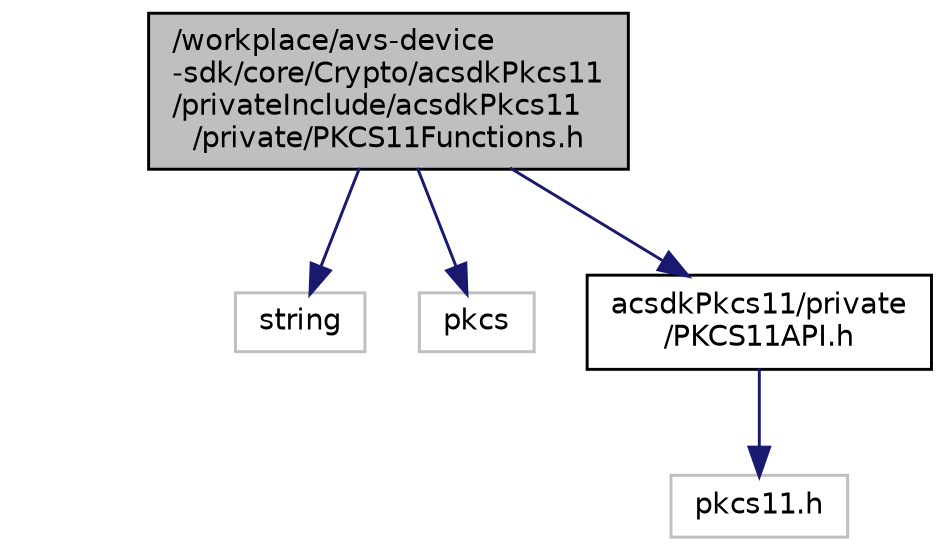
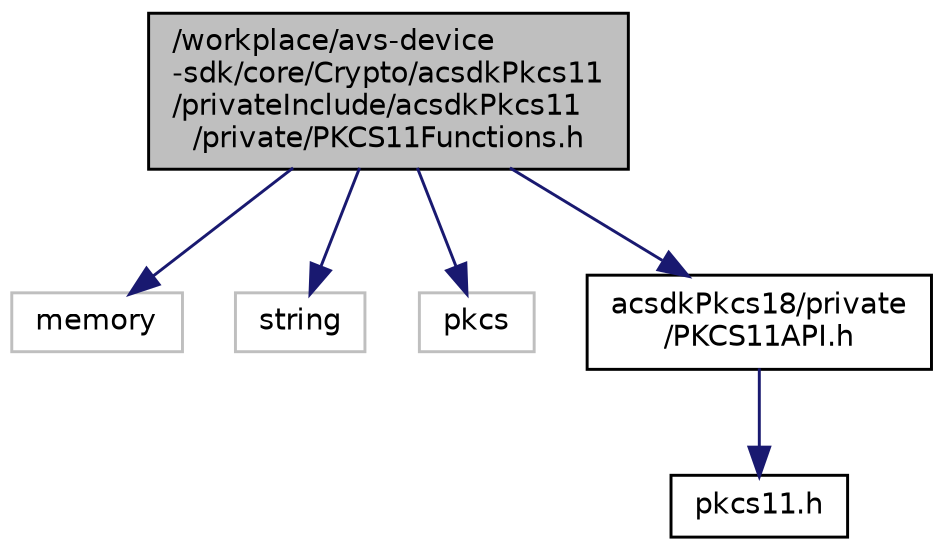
none -> (97, 322)
(759, 322) -> (759, 322)
(759, 506) -> (759, 506)
